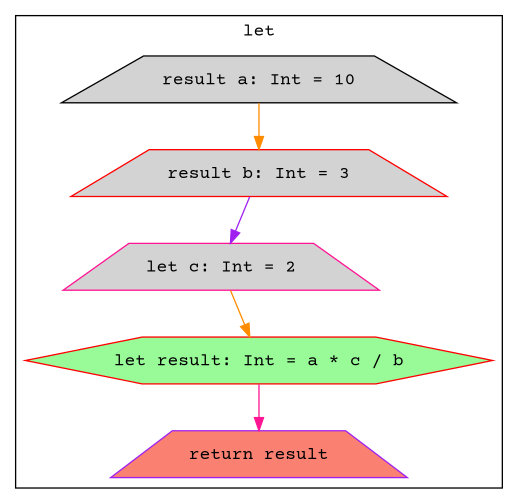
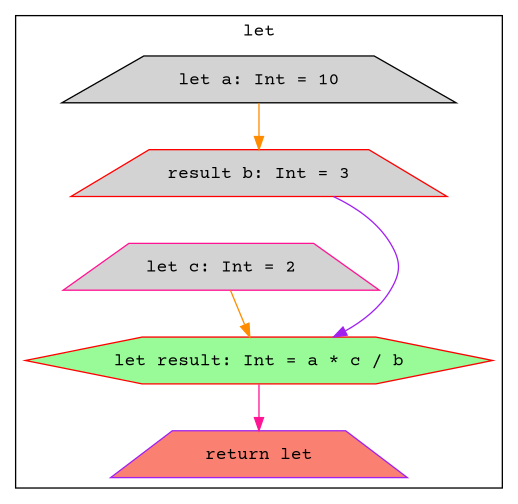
(259, 79) -> (259, 79)
(243, 214) -> (398, 260)
(259, 454) -> (259, 454)
